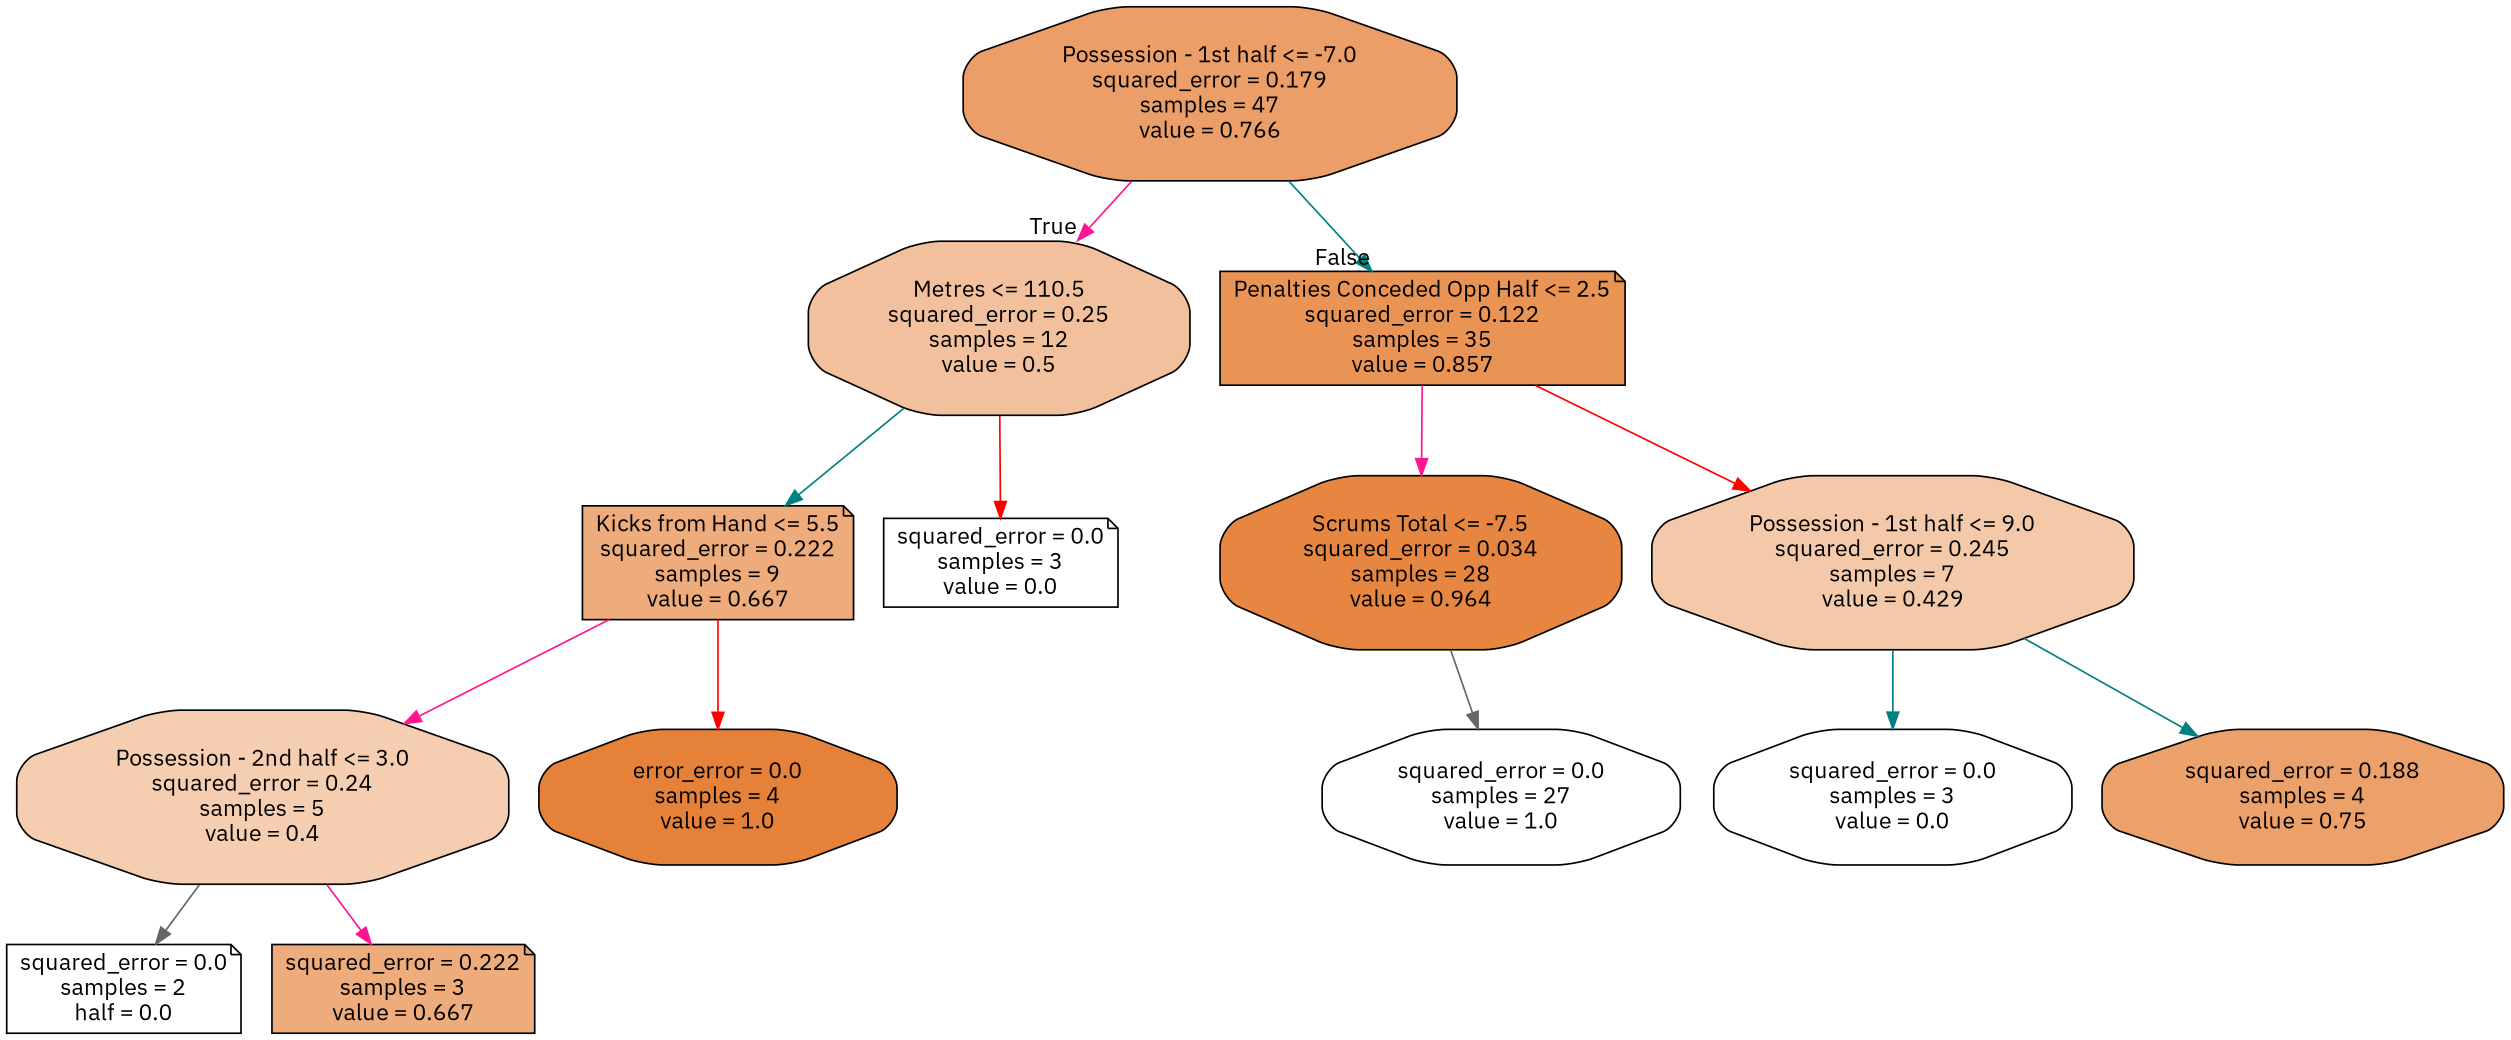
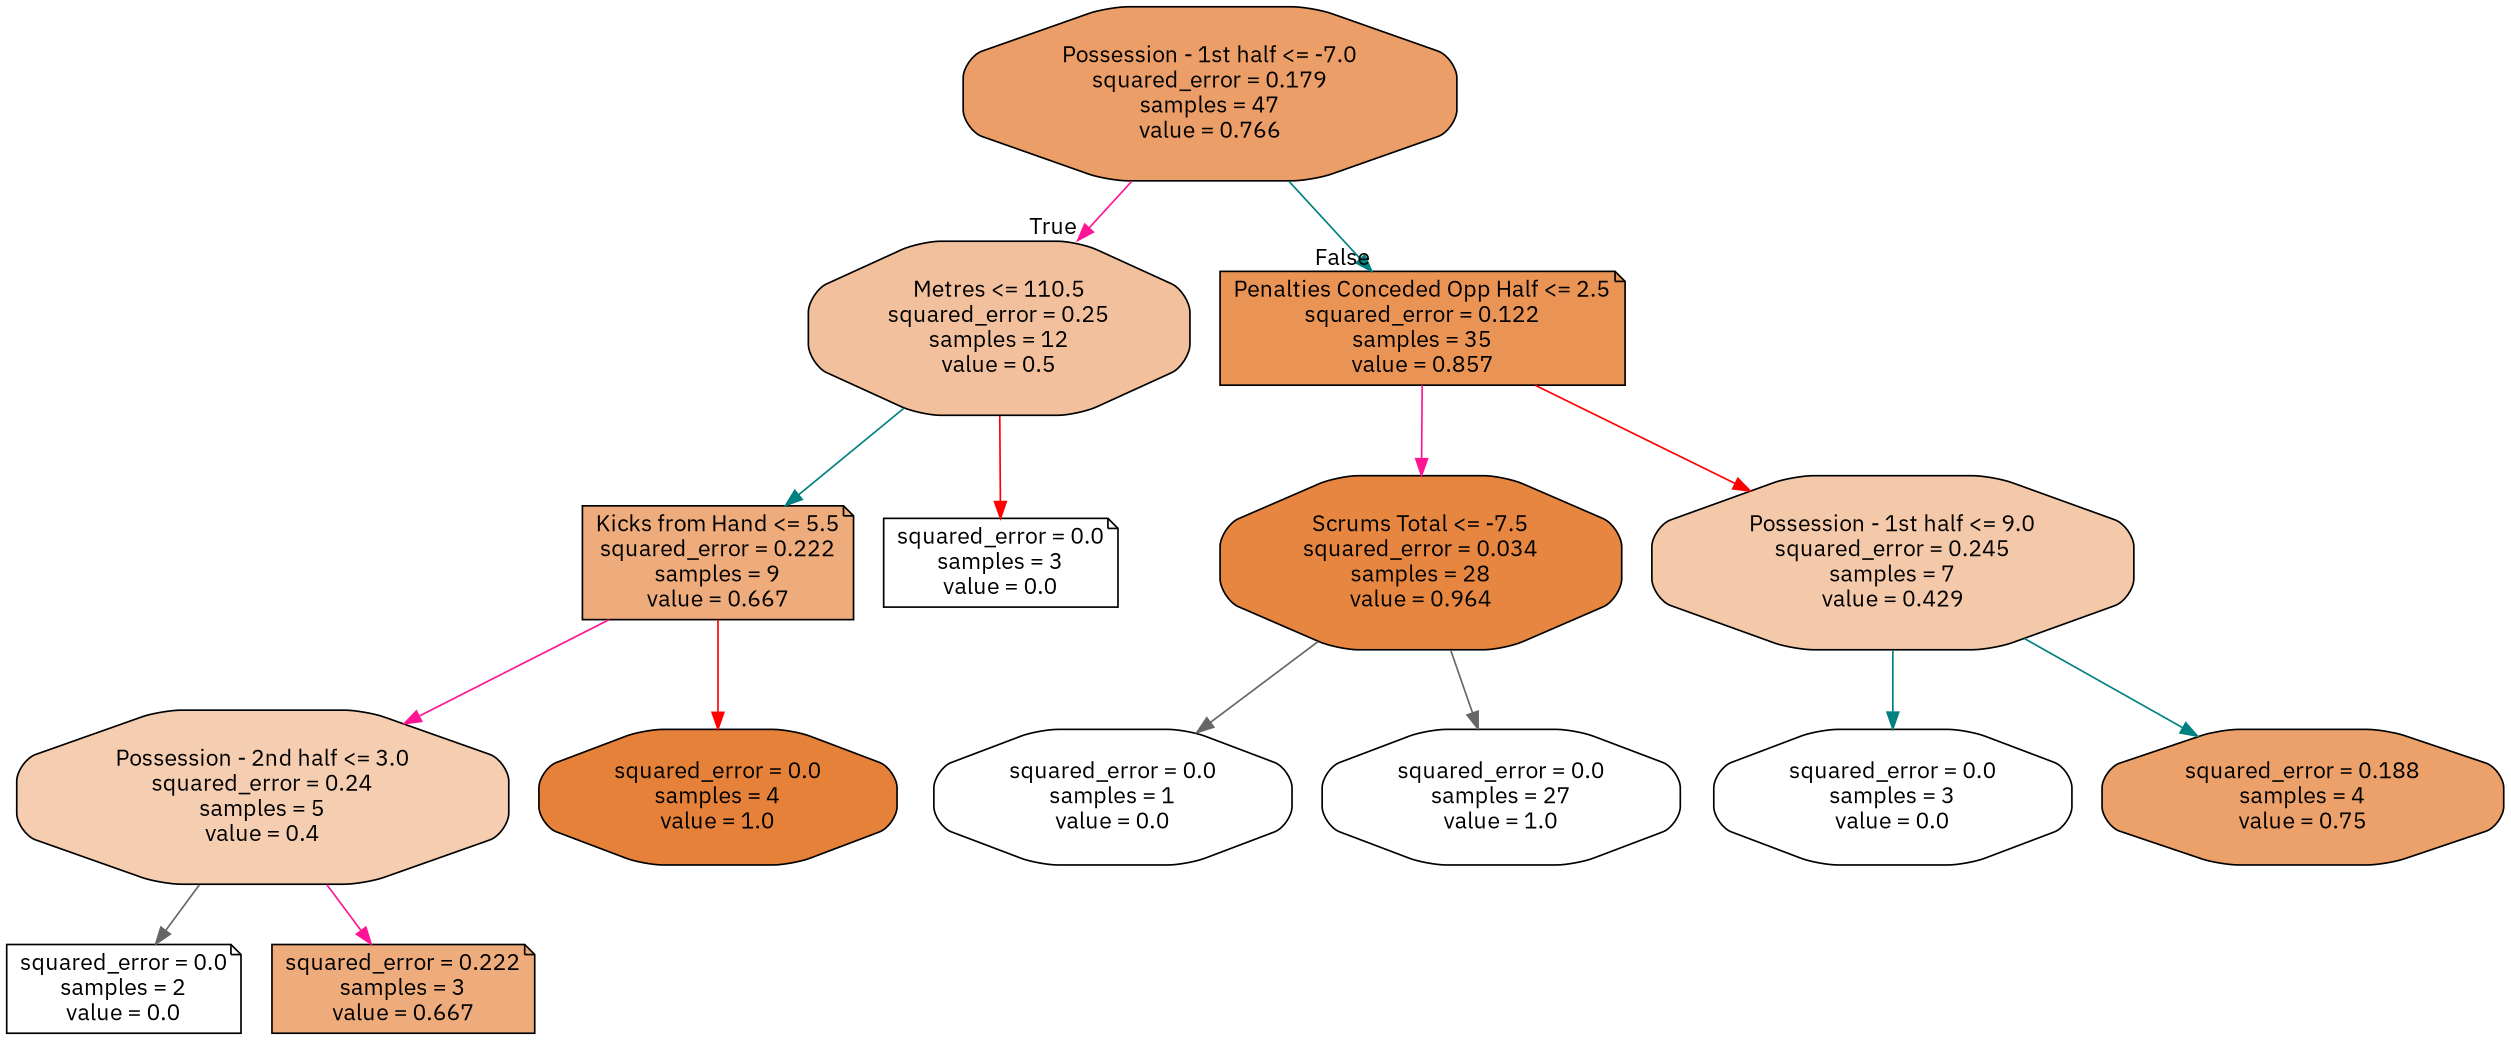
(718, 797) -> (718, 797)
none -> (1113, 797)
(124, 989) -> (124, 989)
